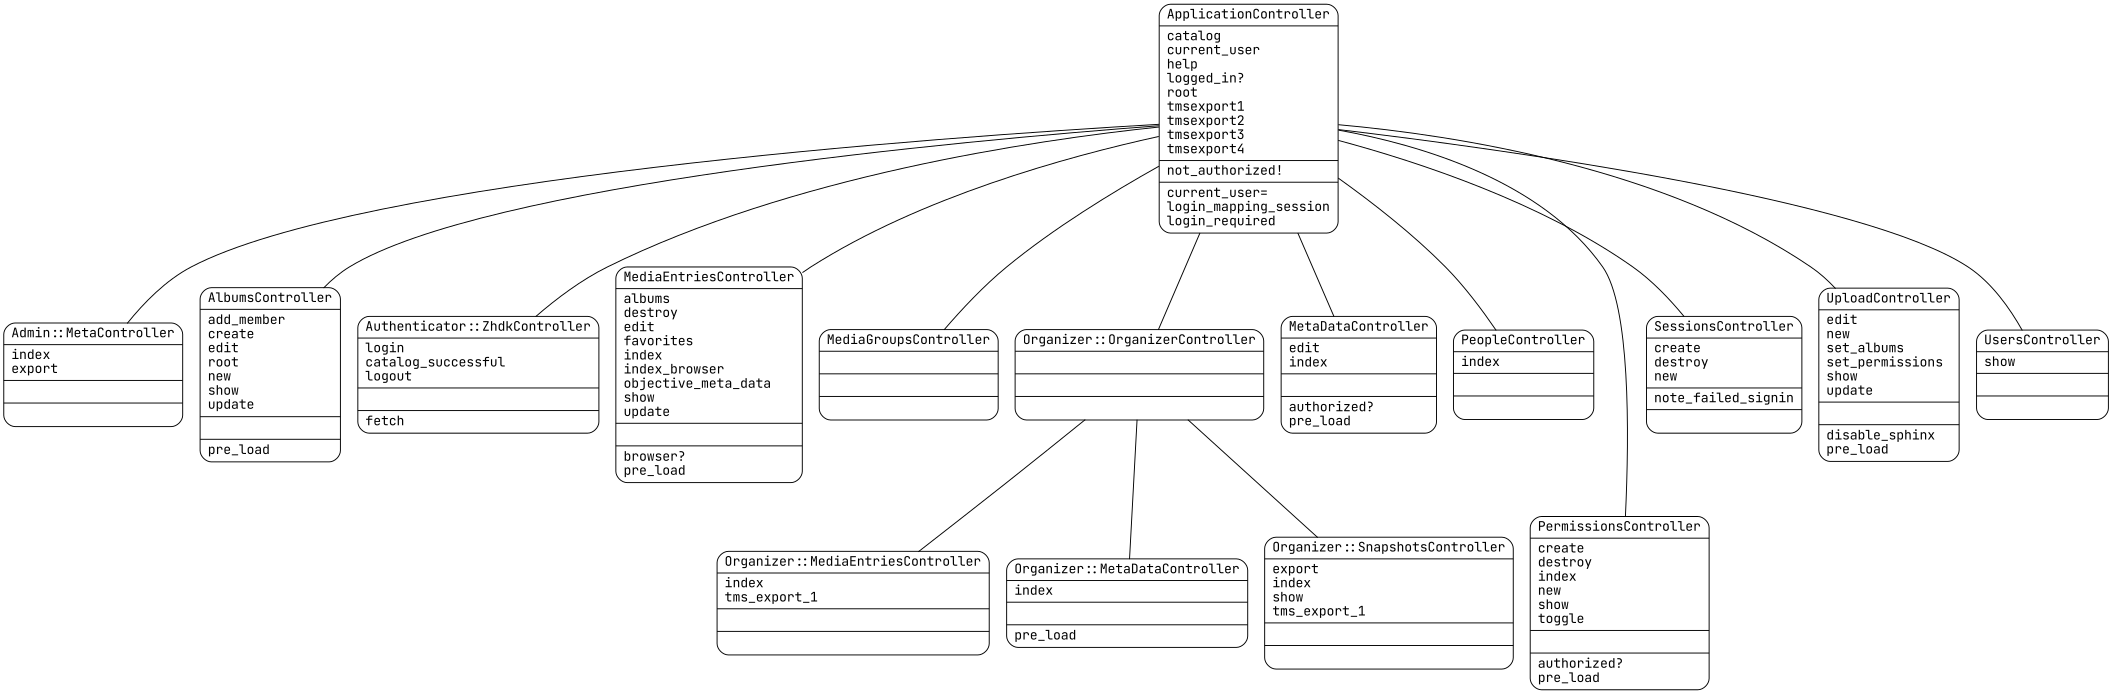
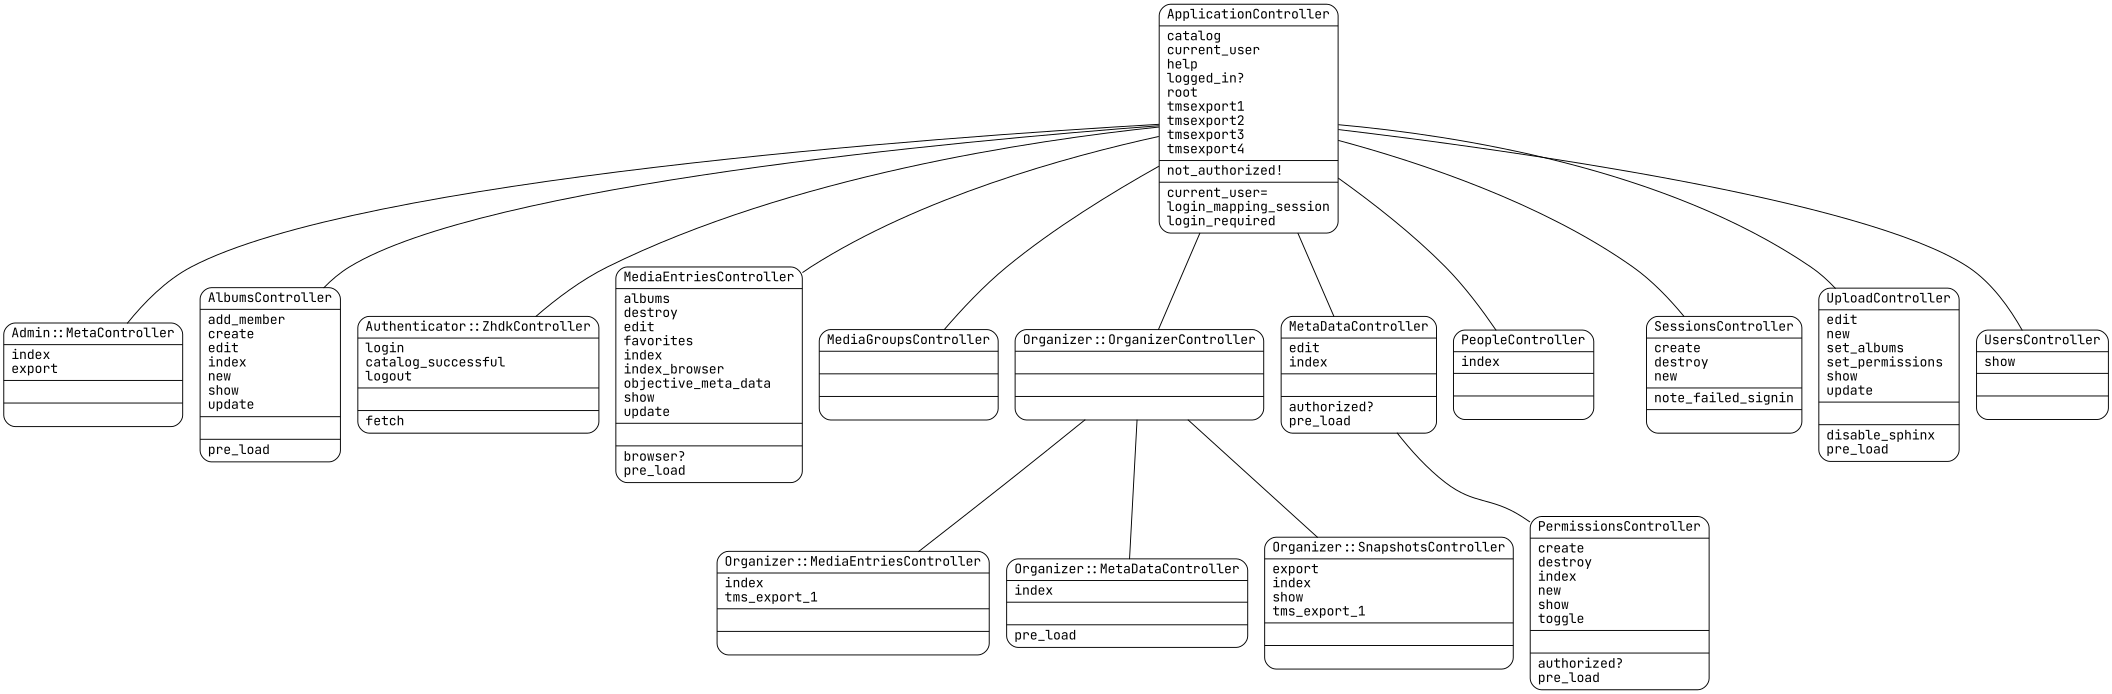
(1586, 247) -> (1455, 489)
(224, 363) -> (227, 363)
